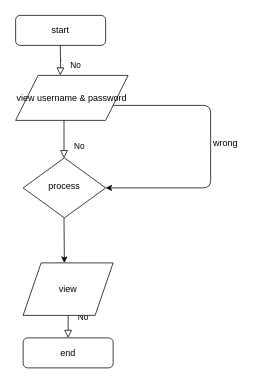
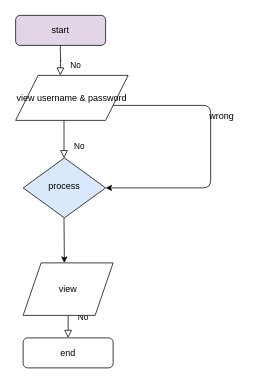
(60, 30) -> (60, 30)
(225, 143) -> (222, 117)
(64, 188) -> (64, 188)
